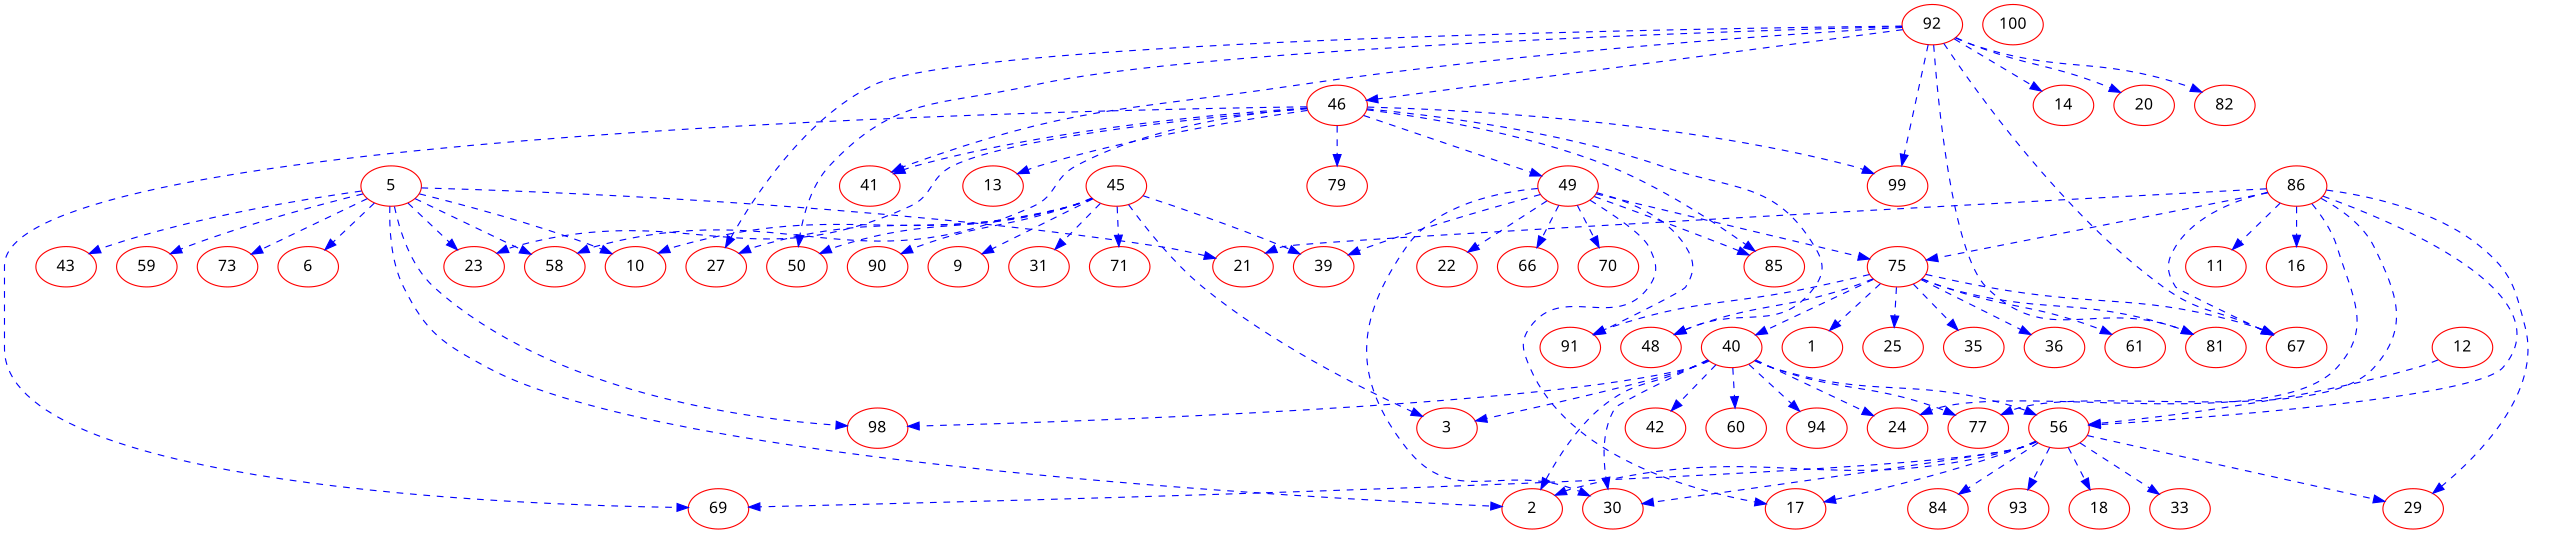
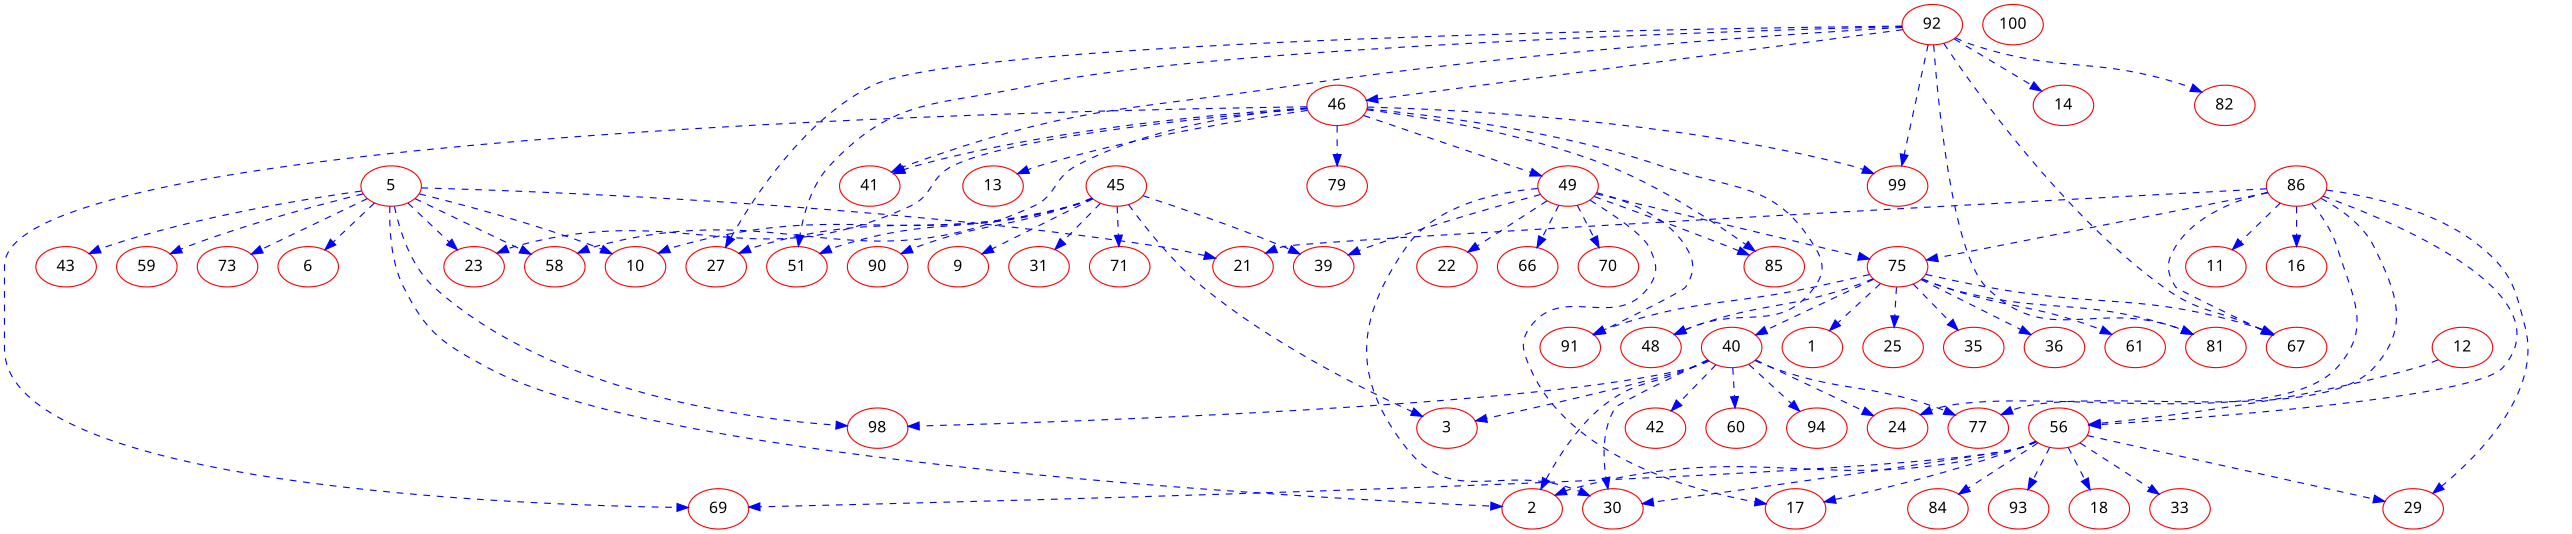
(2144, 105) -> none
(797, 267) -> (797, 267)
(1896, 388) -> none
